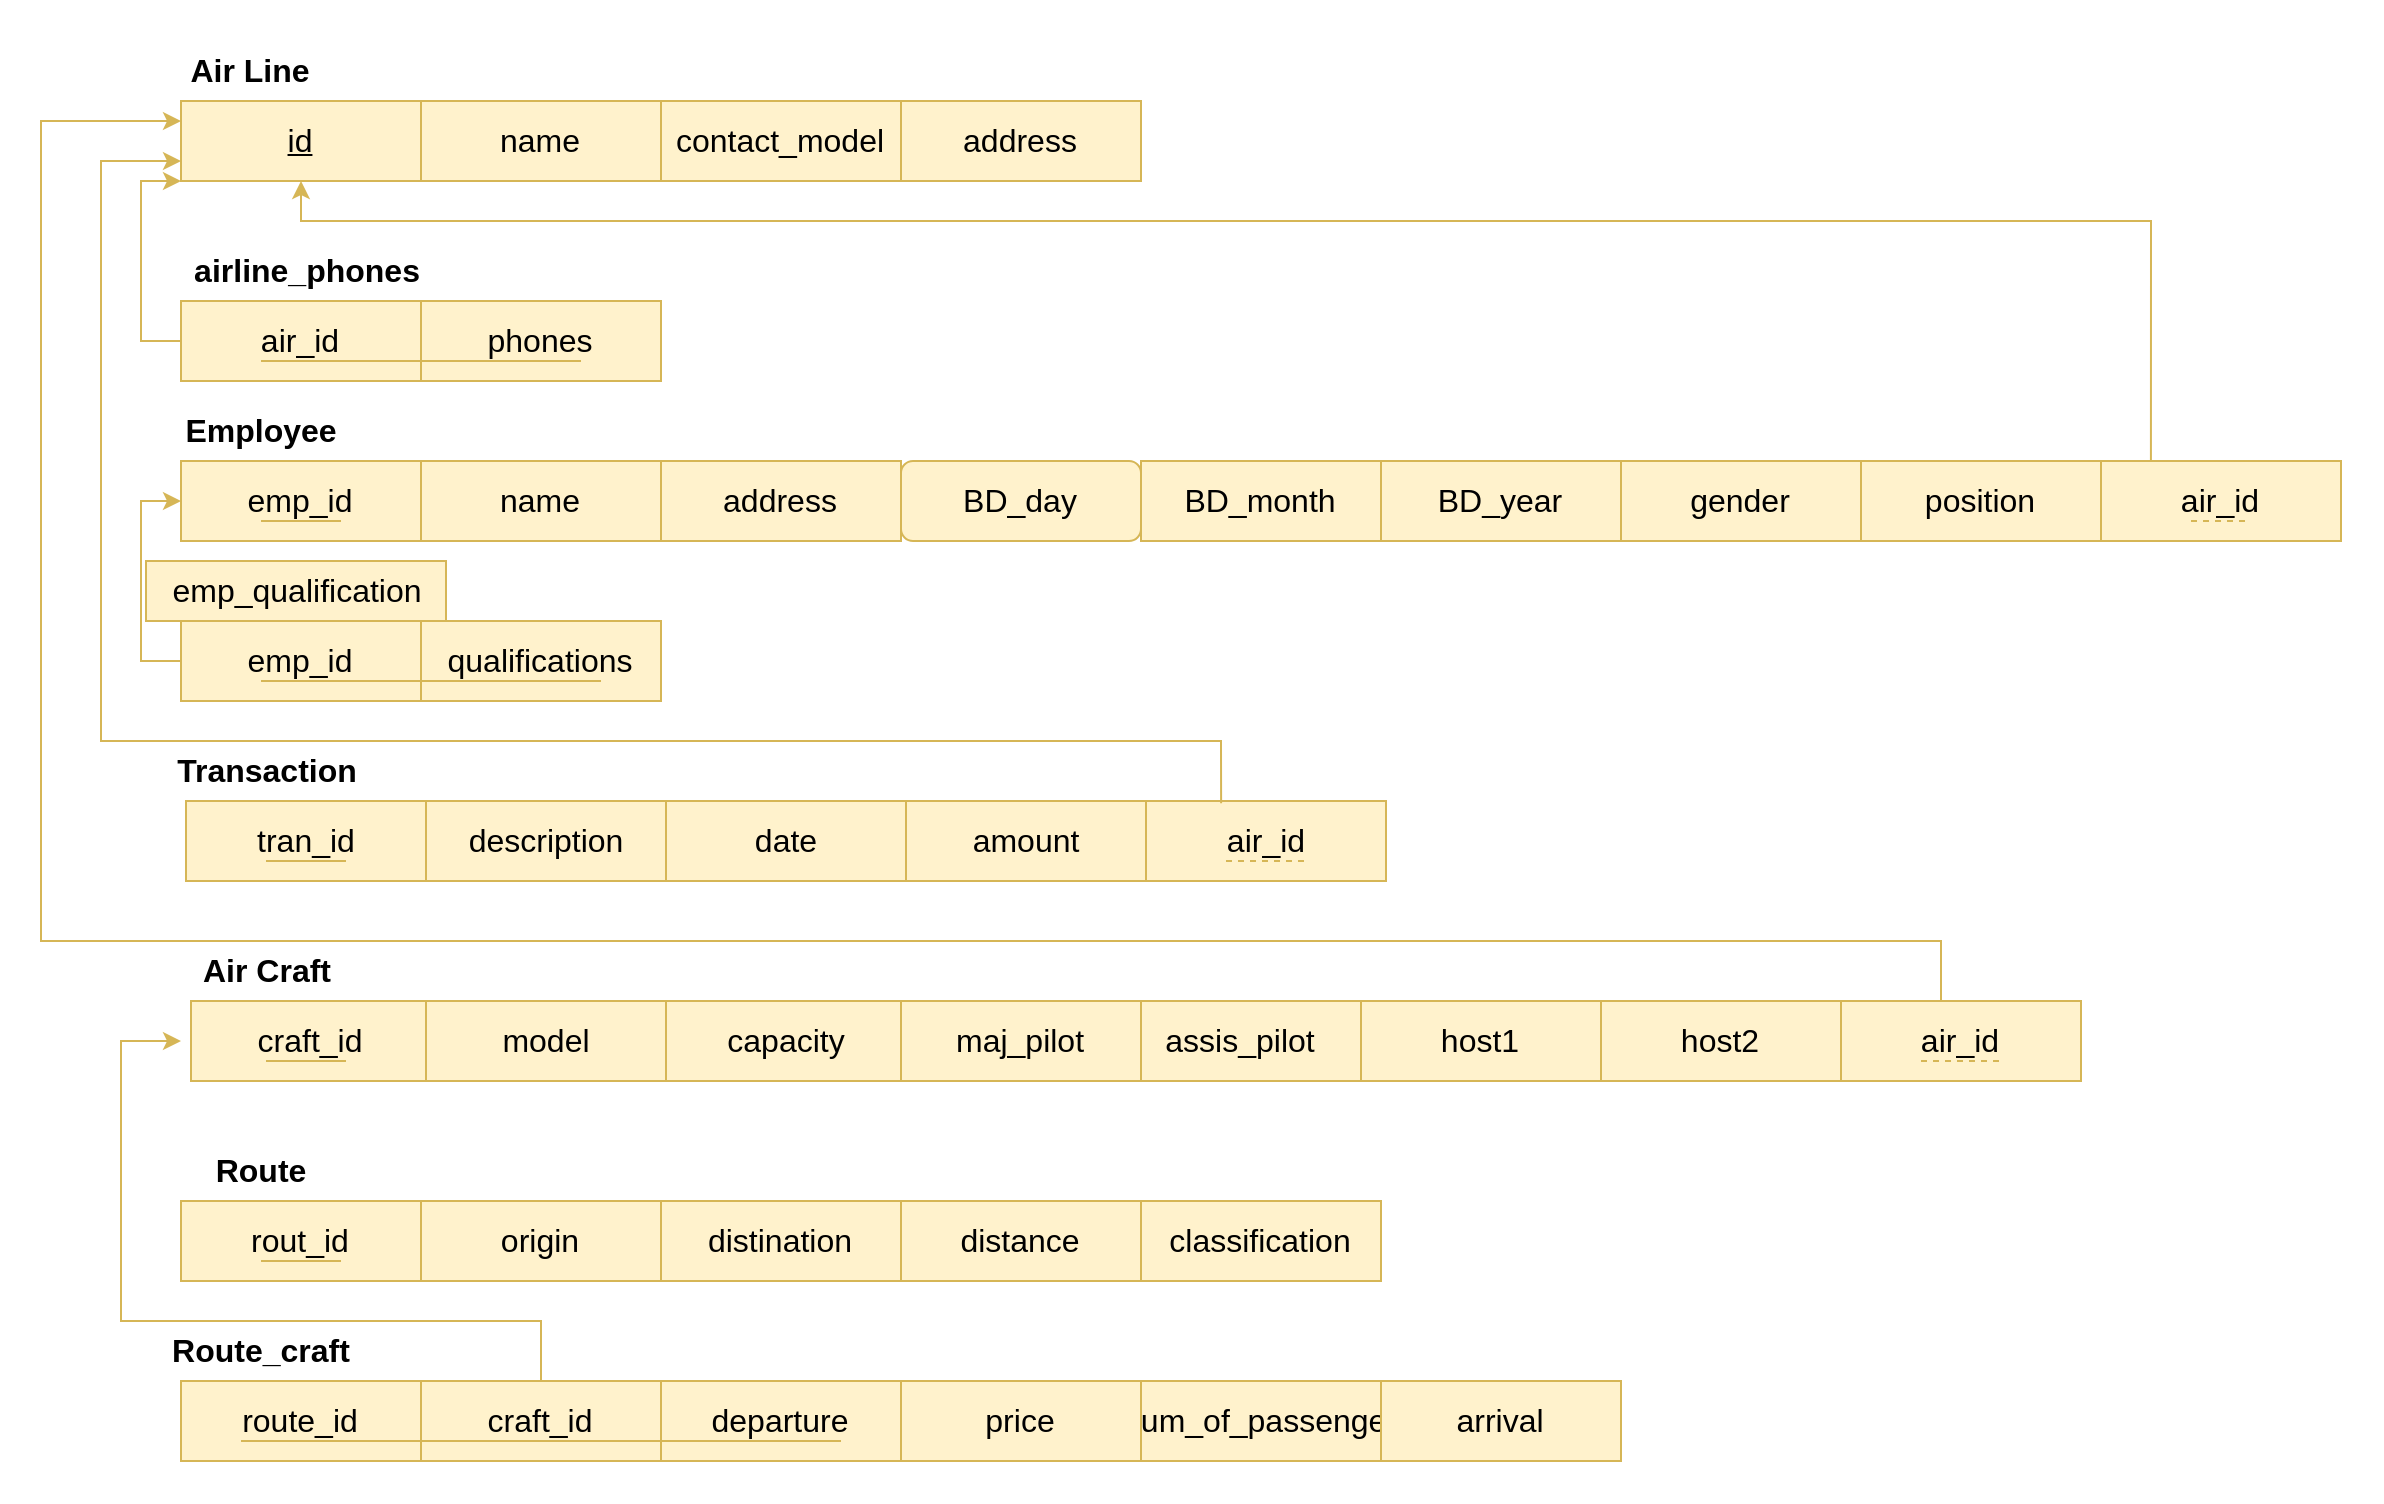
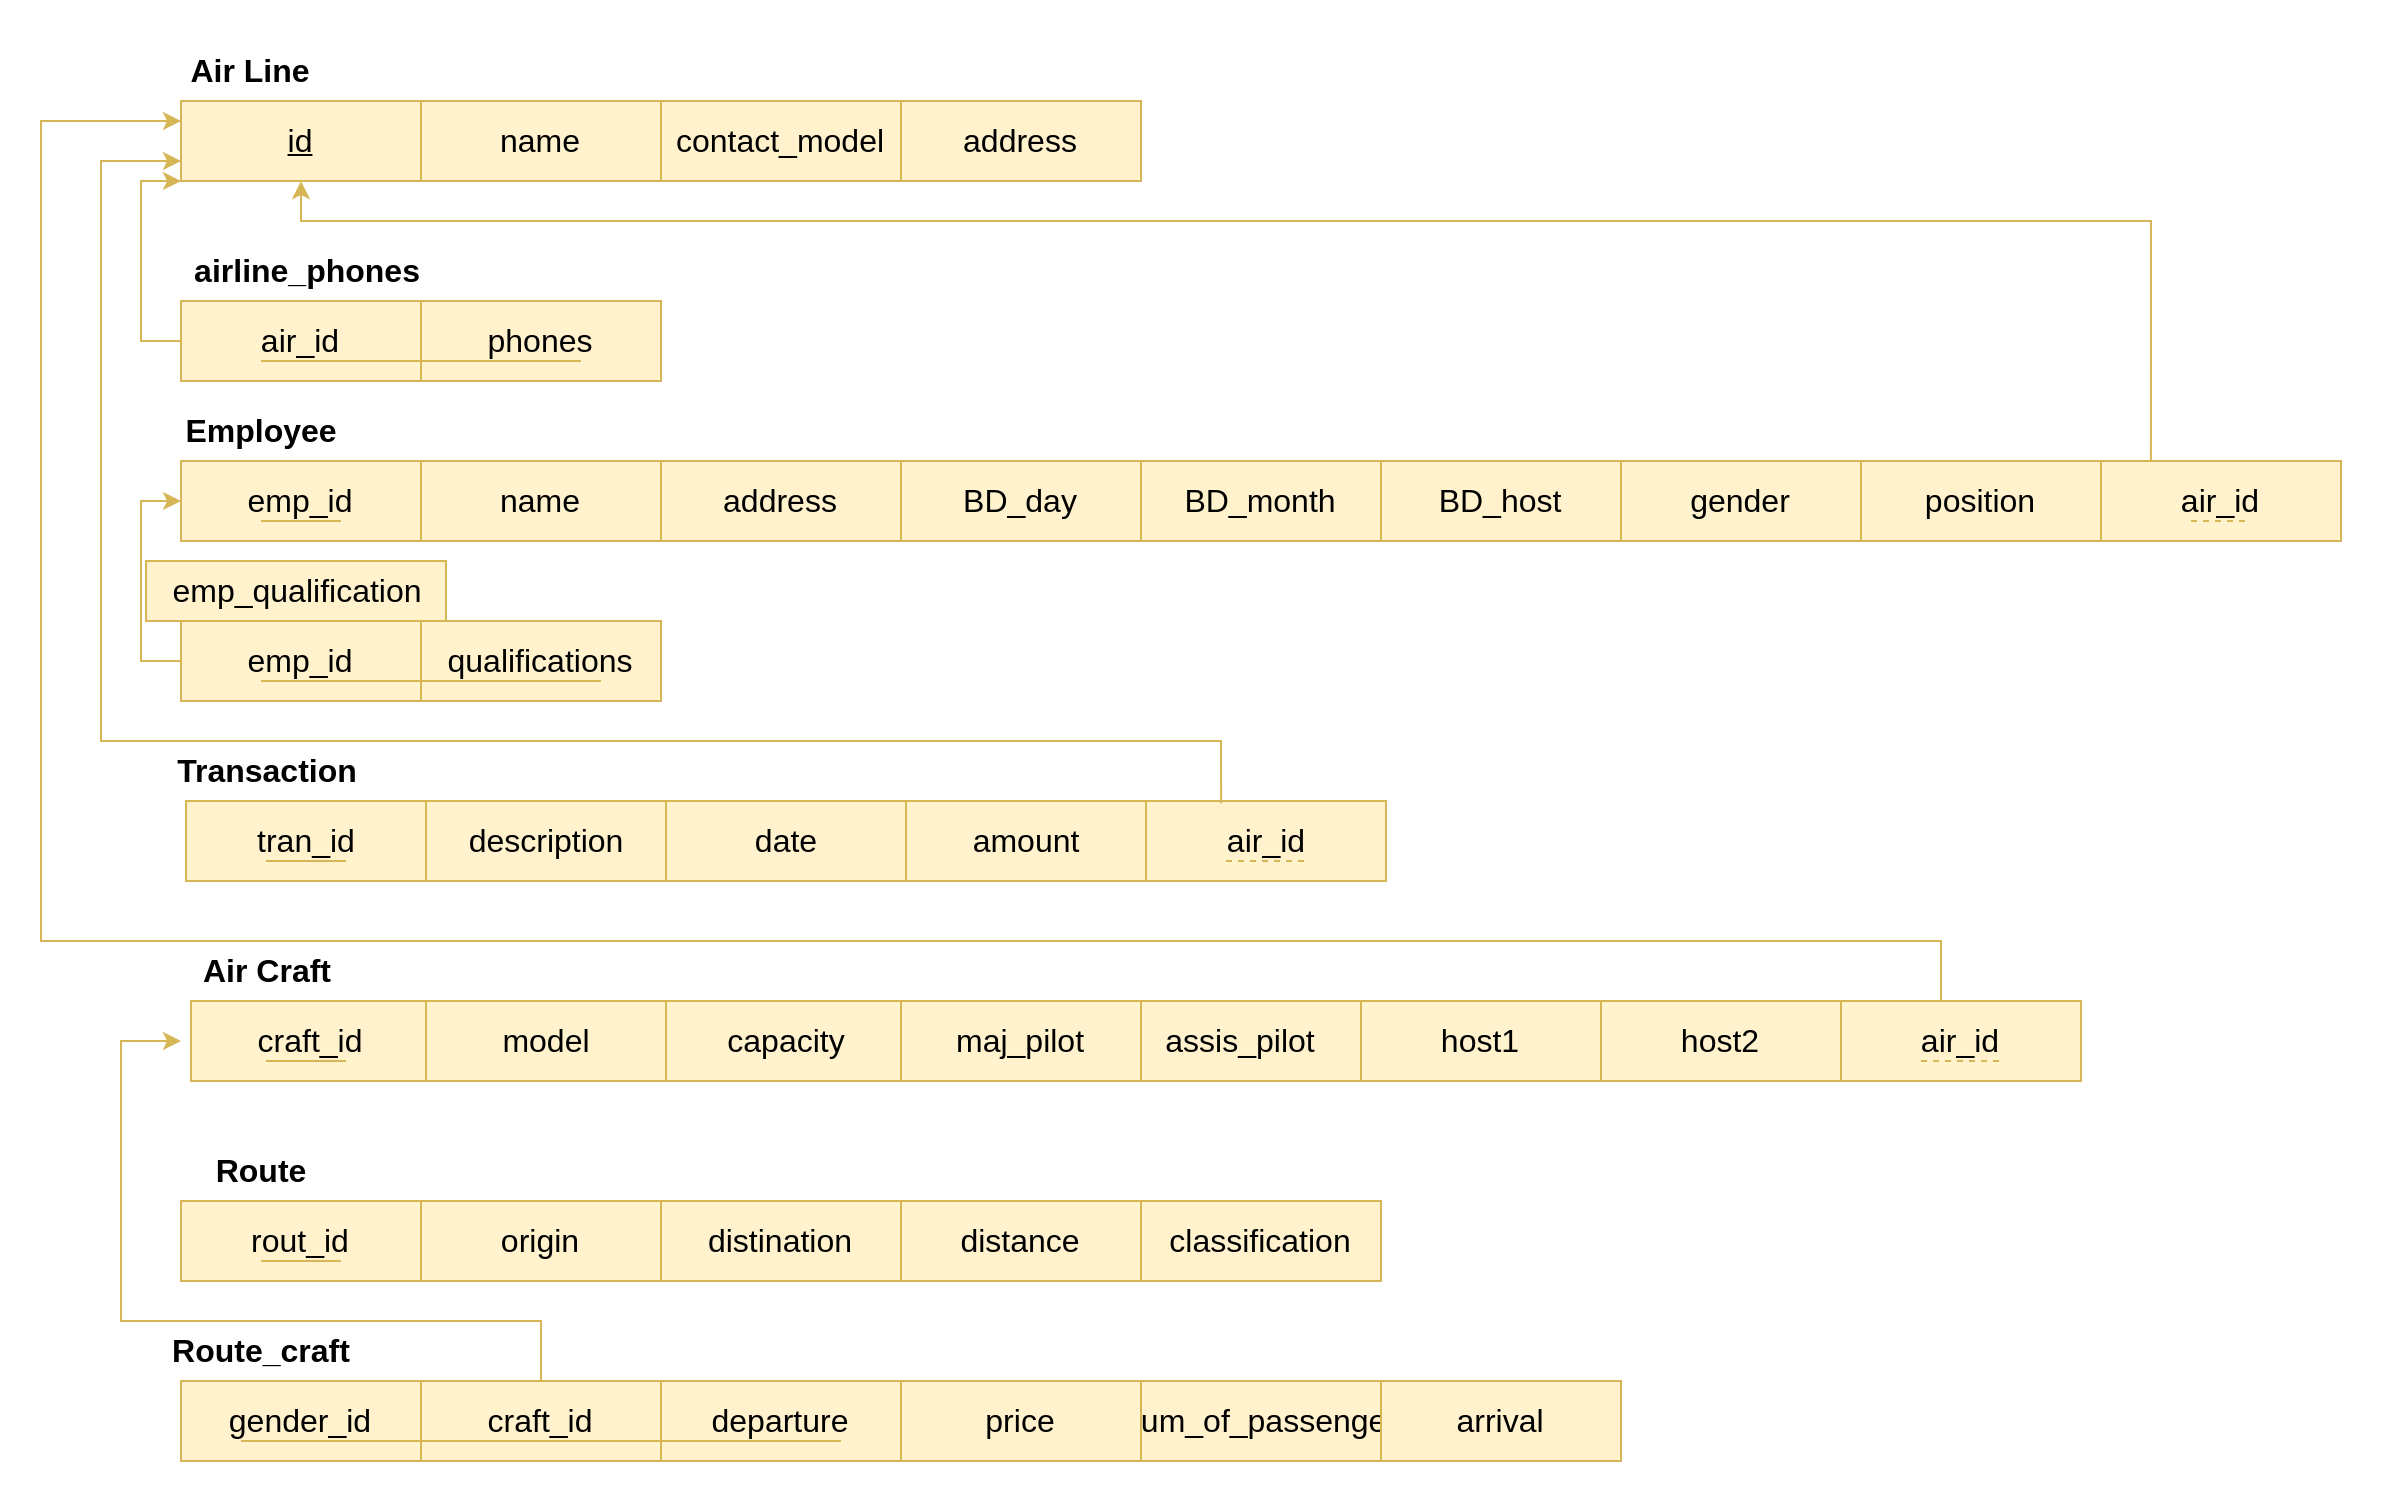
(1021, 501) -> (1021, 501)
(1501, 501) -> (1501, 501)
(301, 1421) -> (301, 1421)
